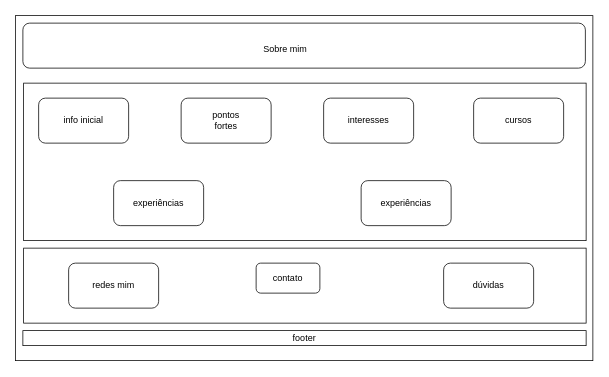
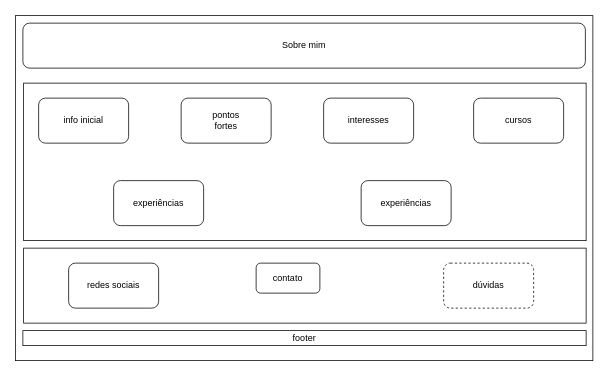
(285, 49) -> (304, 45)
(114, 285) -> (114, 285)
(489, 285) -> (489, 285)
